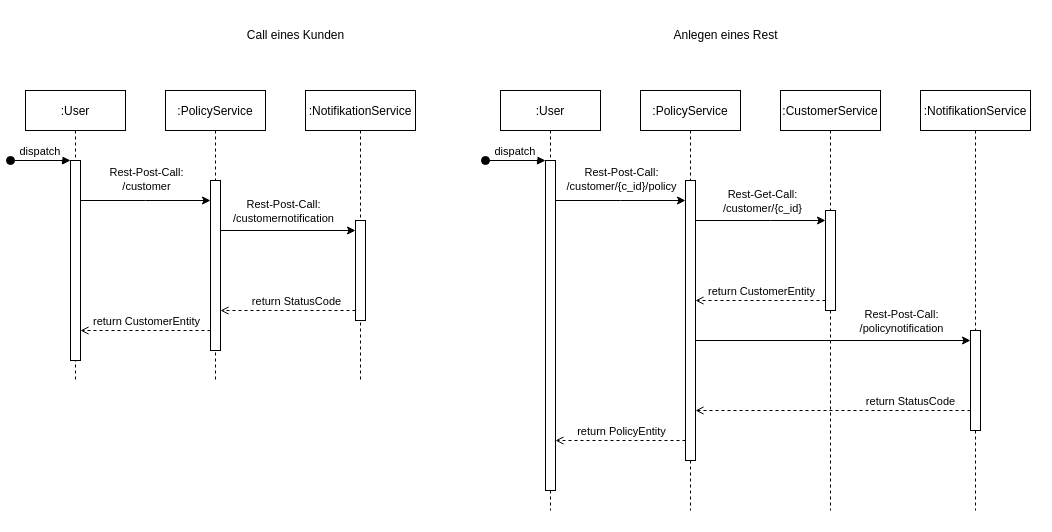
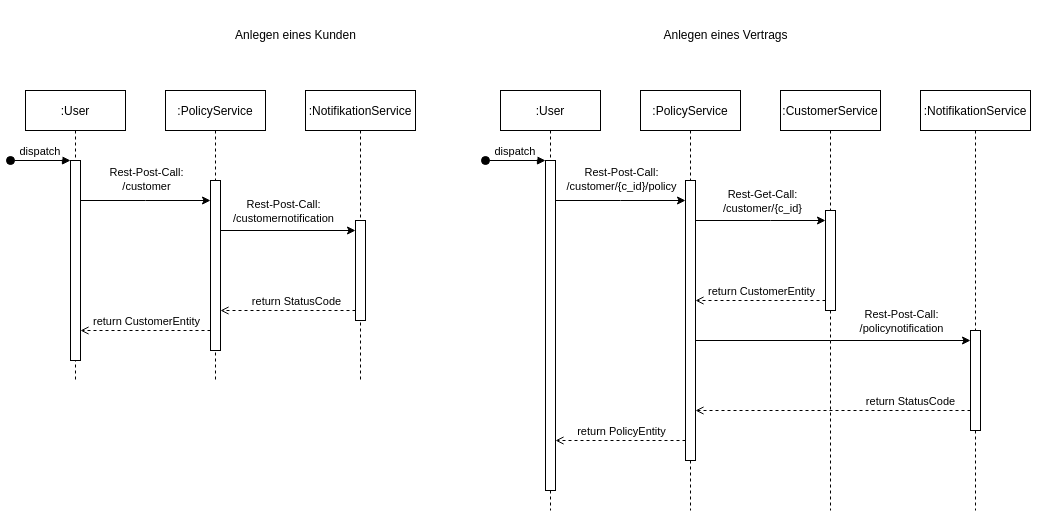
(296, 36) -> (296, 36)
(726, 36) -> (726, 36)
